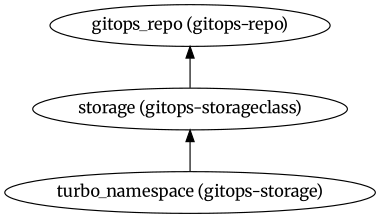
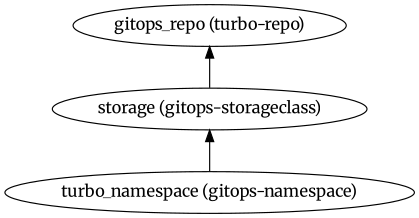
(190, 26) -> (210, 26)
(190, 193) -> (210, 193)
